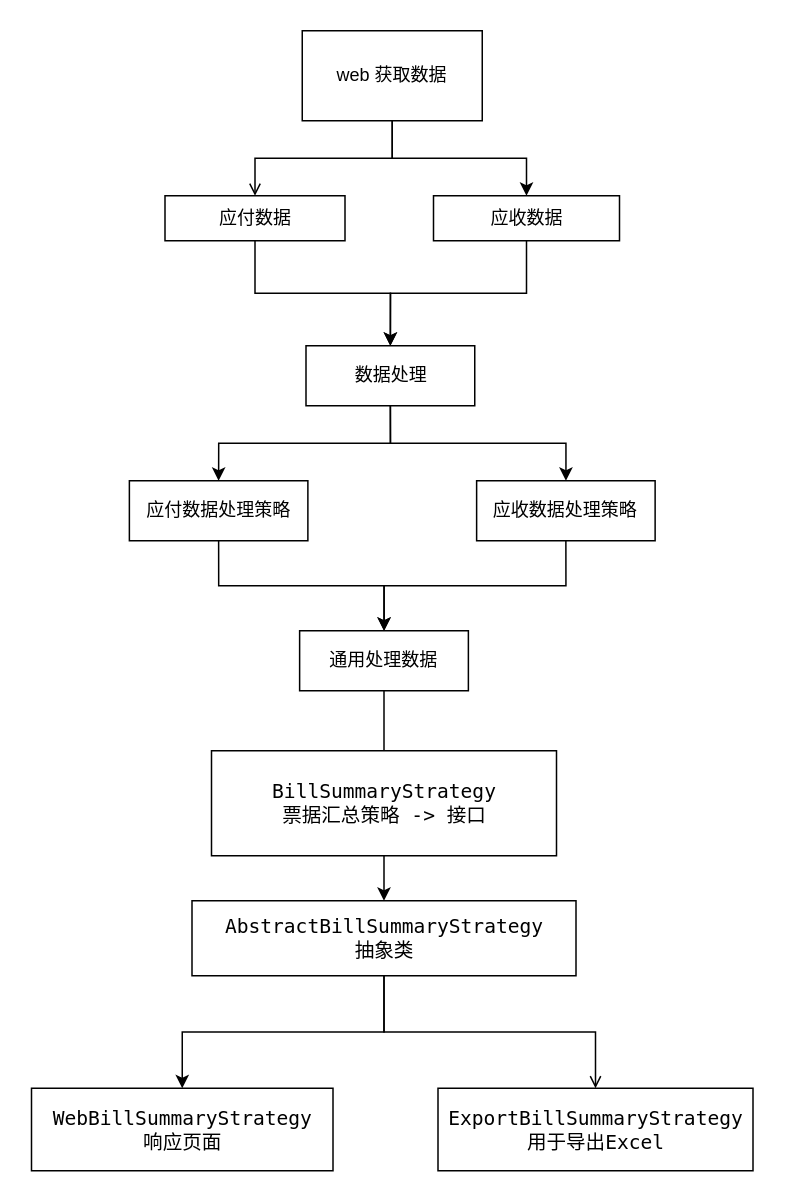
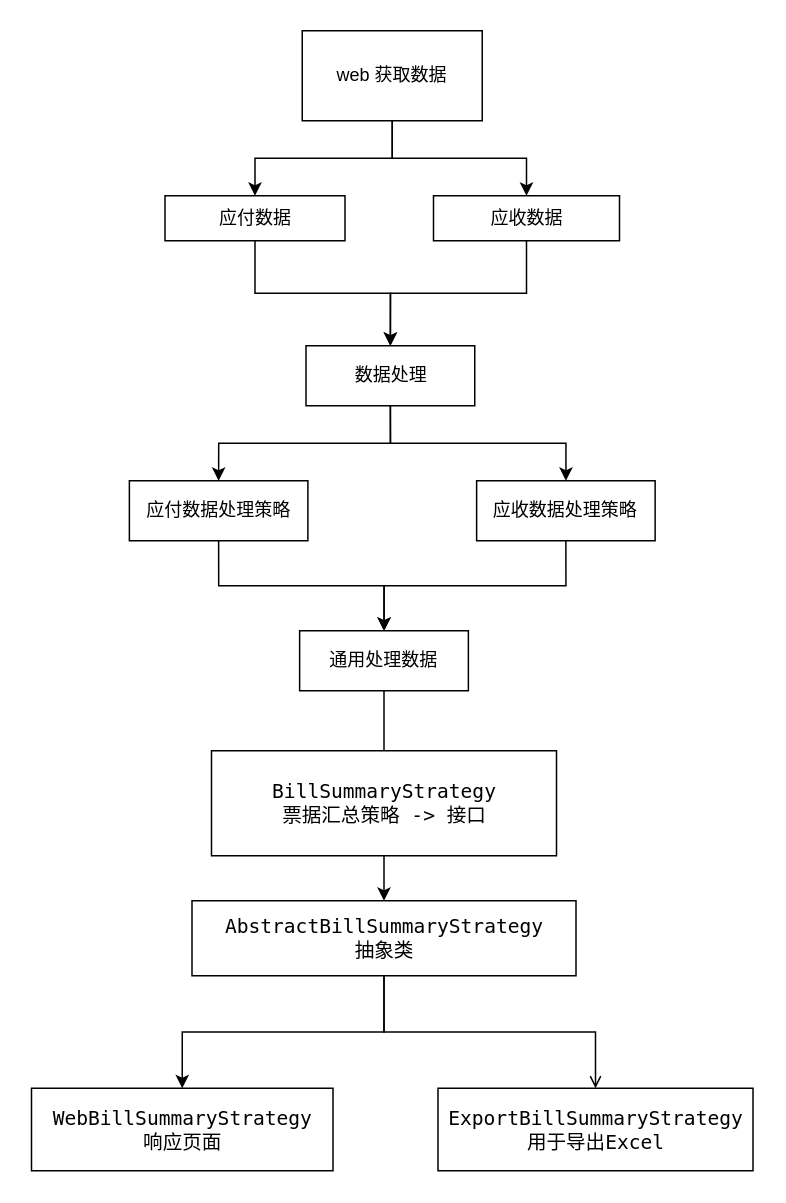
(255, 186) -> (255, 184)
